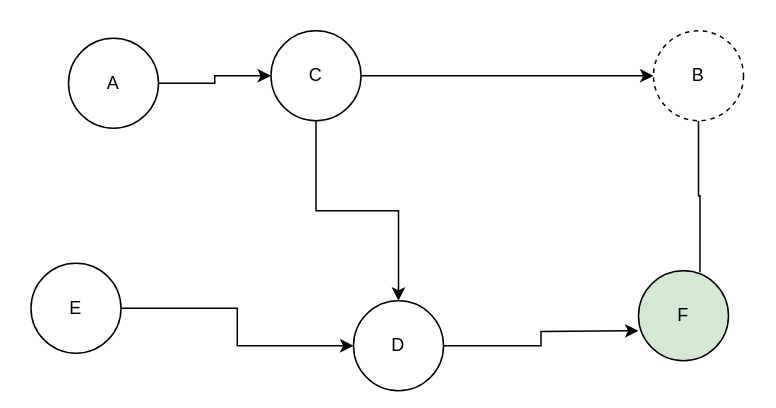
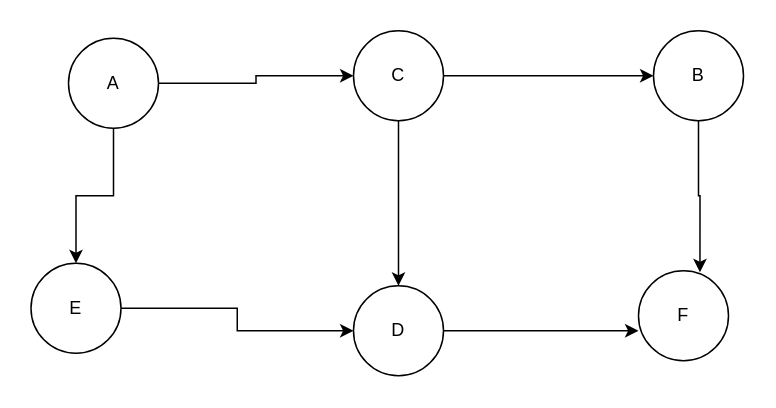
(316, 76) -> (398, 76)
(698, 76) -> (698, 76)
none -> (100, 196)
(700, 264) -> (700, 261)
(683, 316) -> (683, 316)
(398, 346) -> (398, 331)
